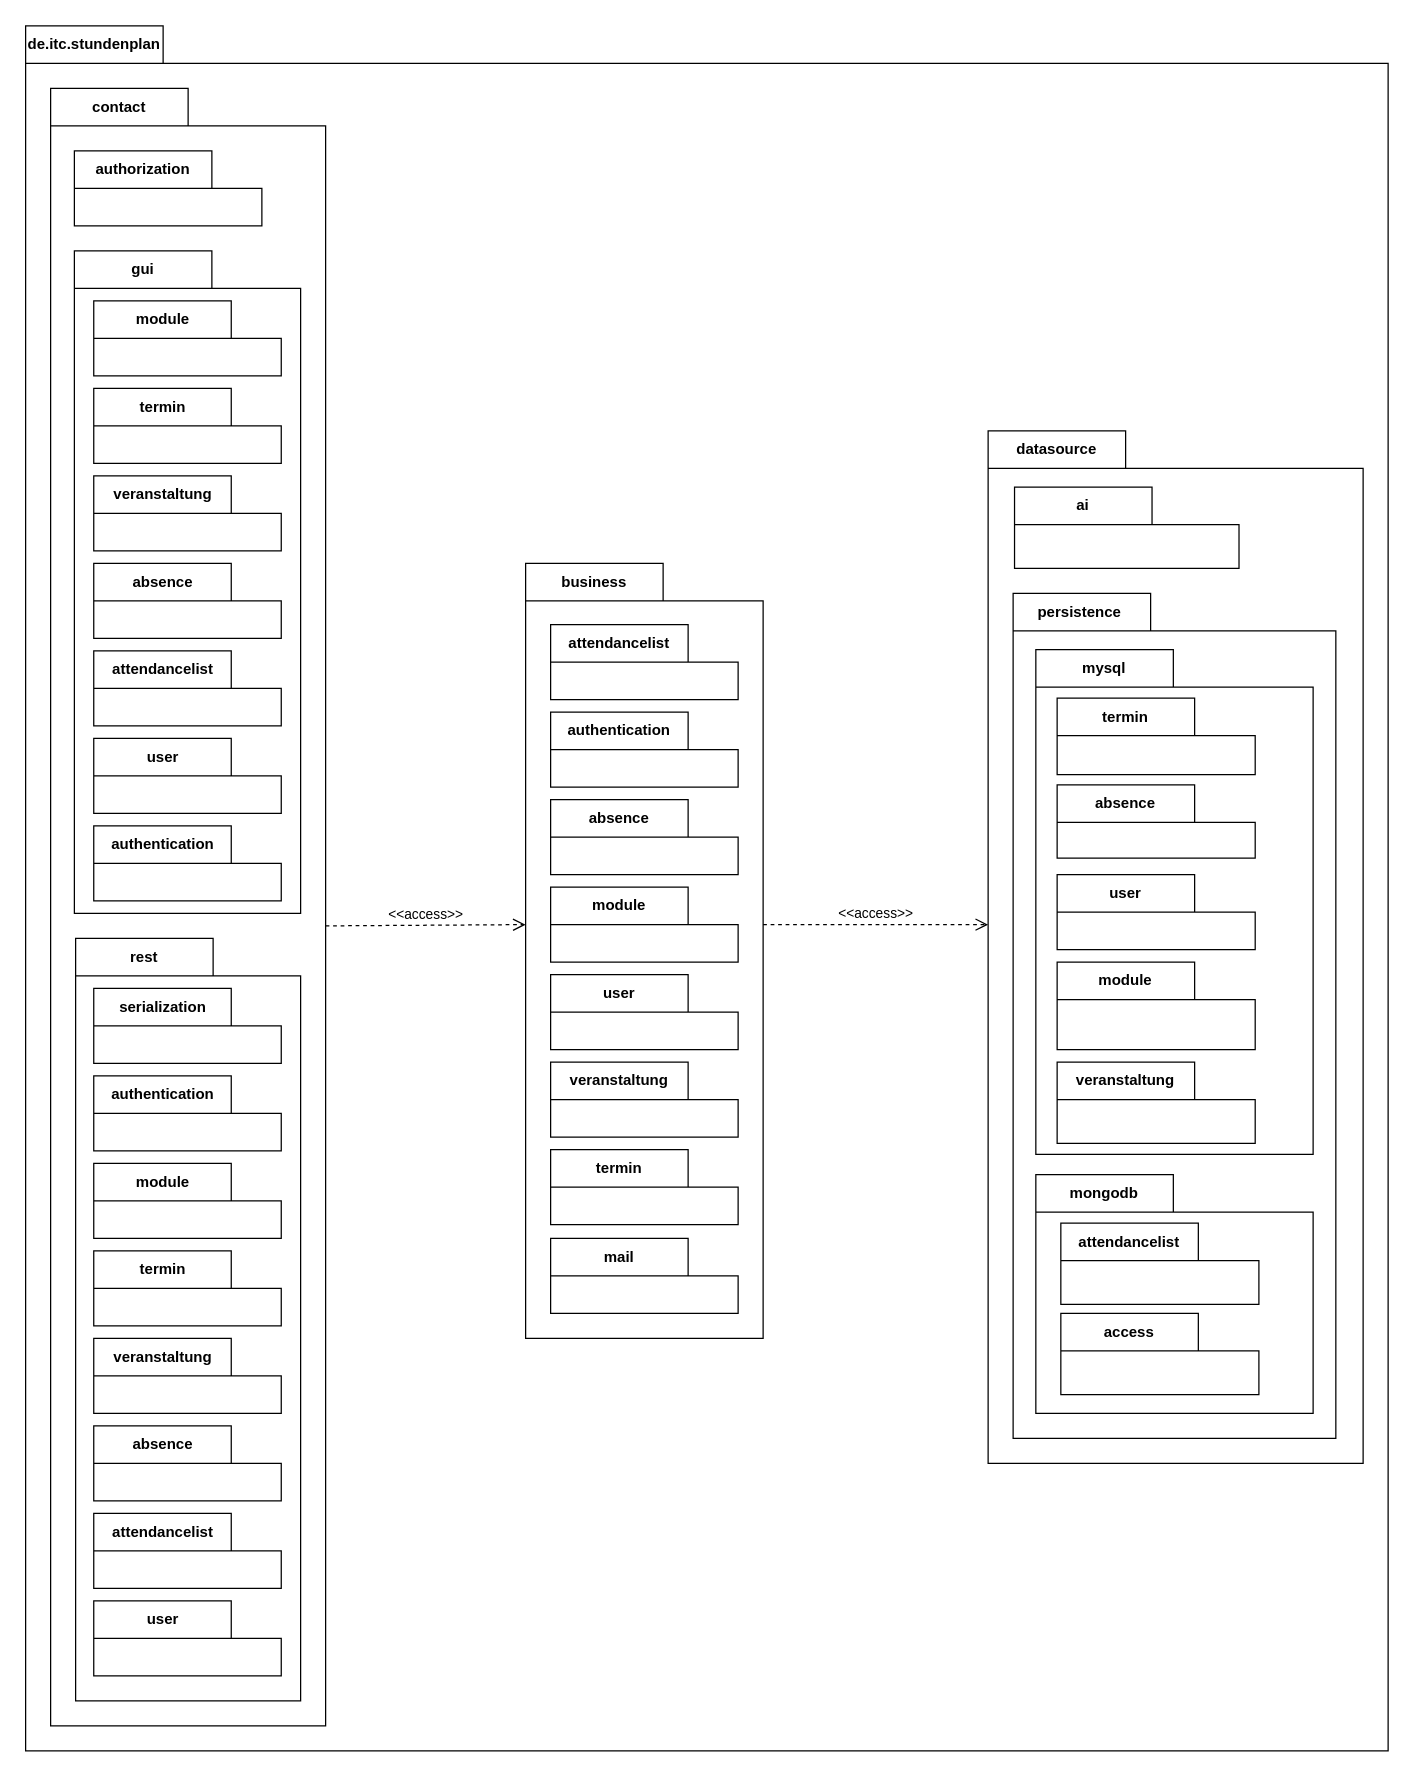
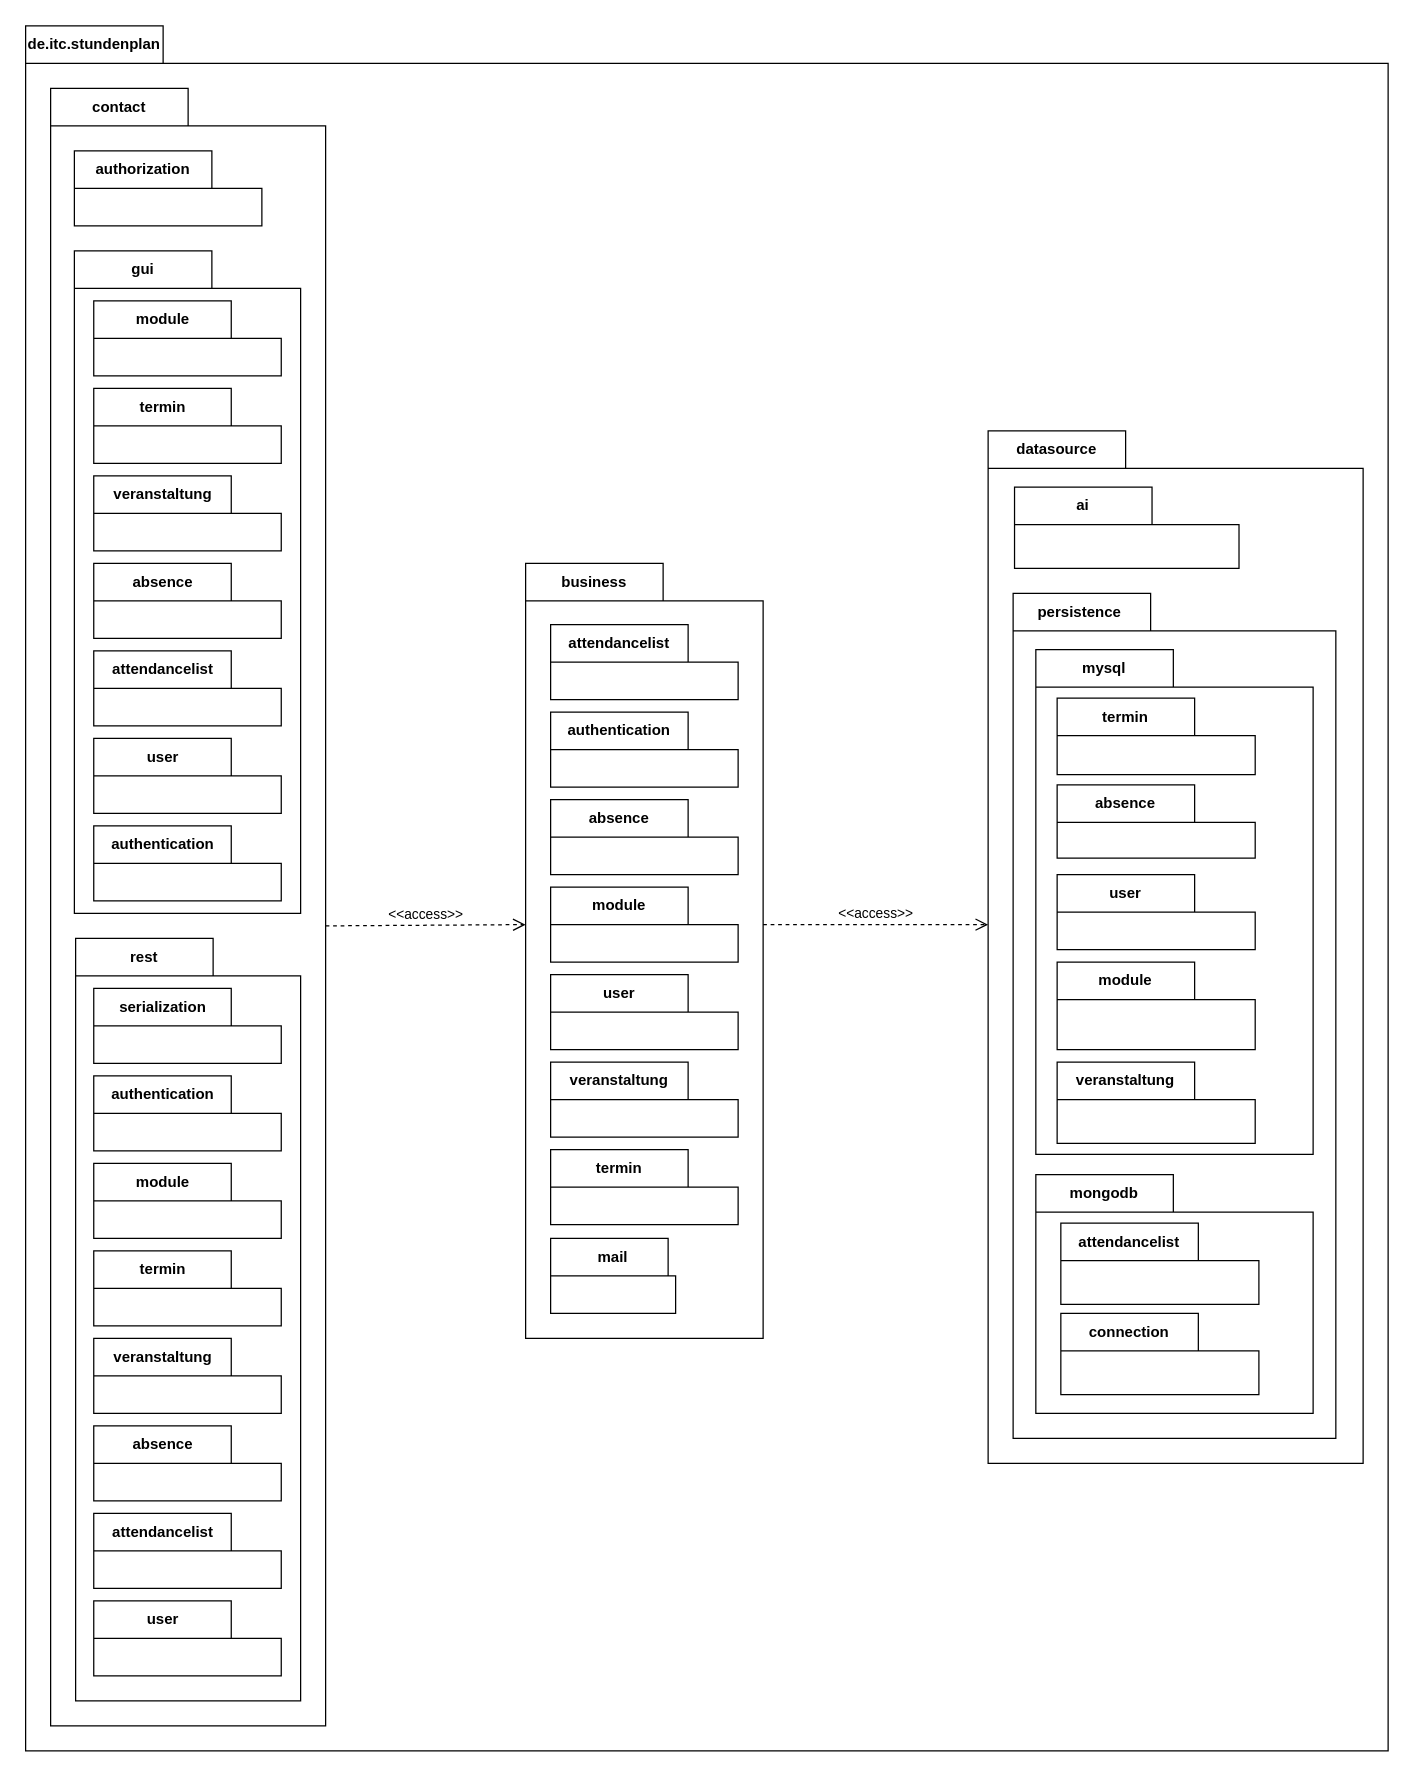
(644, 1276) -> (613, 1276)
(1129, 1332) -> (1129, 1332)
